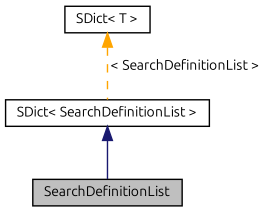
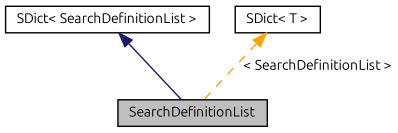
(107, 74) -> (230, 72)
